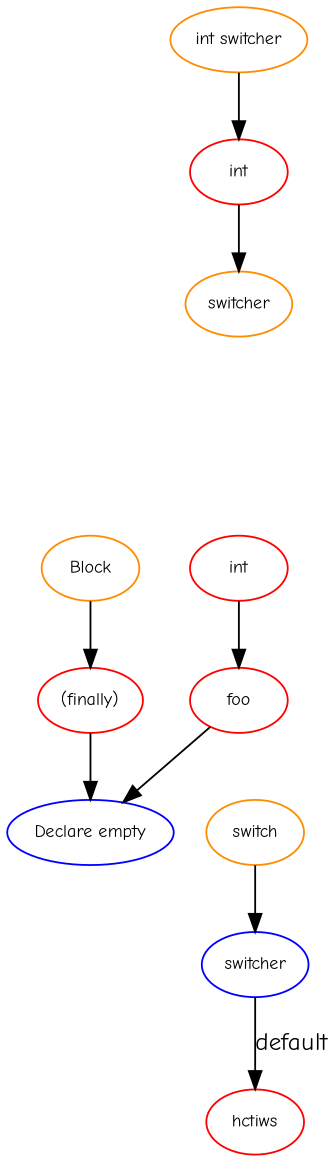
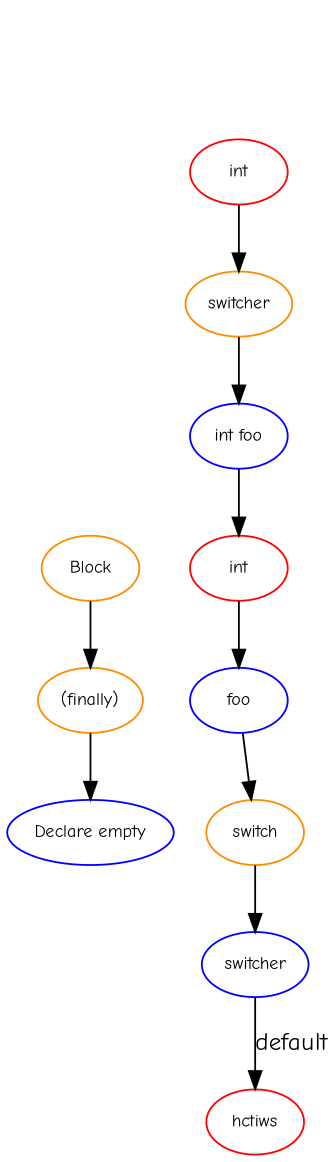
(239, 40) -> none
none -> (239, 436)
(90, 700) -> (90, 700)
(239, 700) -> (239, 700)
(174, 759) -> (246, 757)
